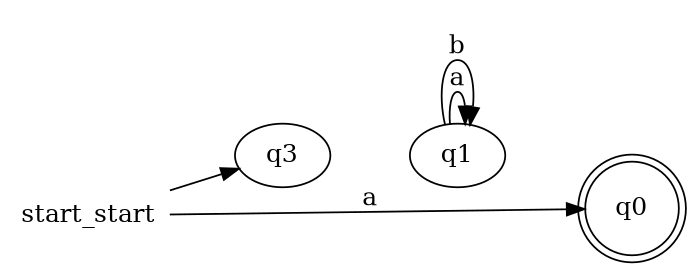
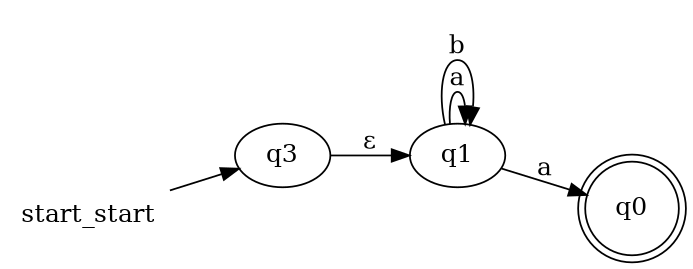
none -> (361, 155)
(368, 212) -> (535, 179)
